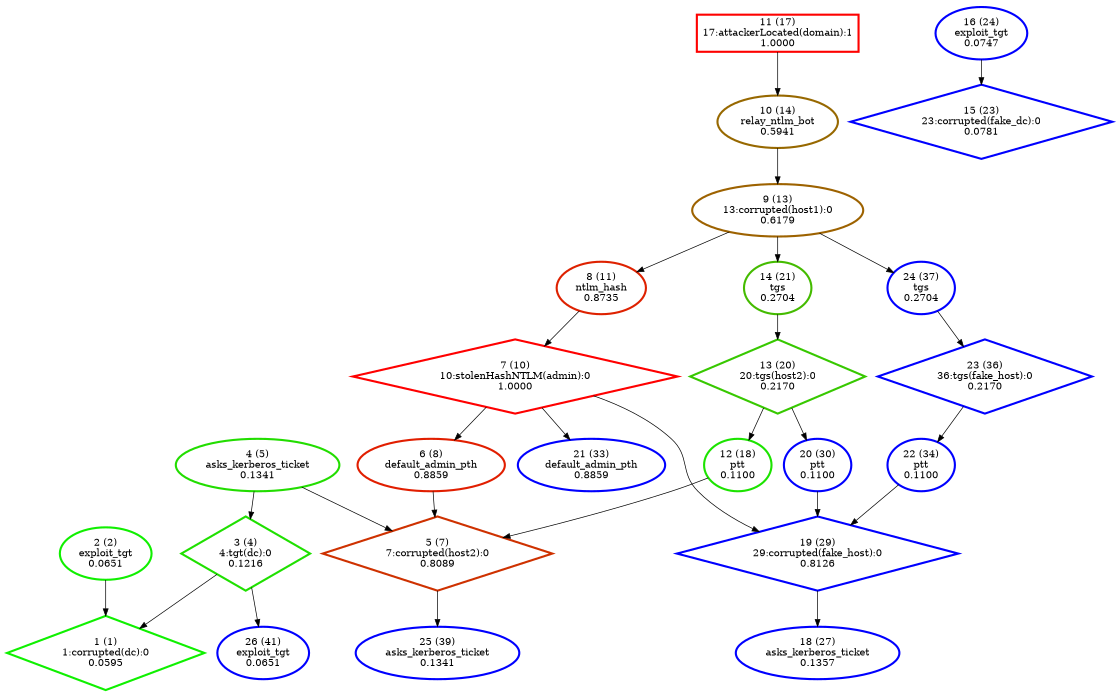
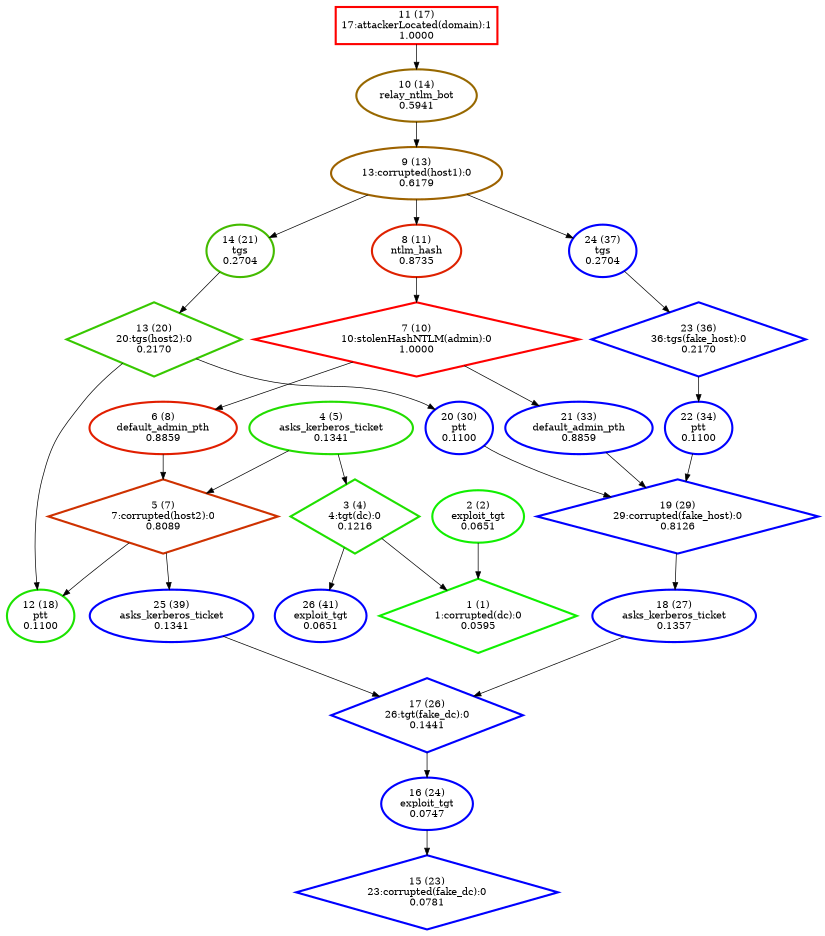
(682, 454) -> (623, 468)
(610, 510) -> (98, 567)
none -> (427, 715)
